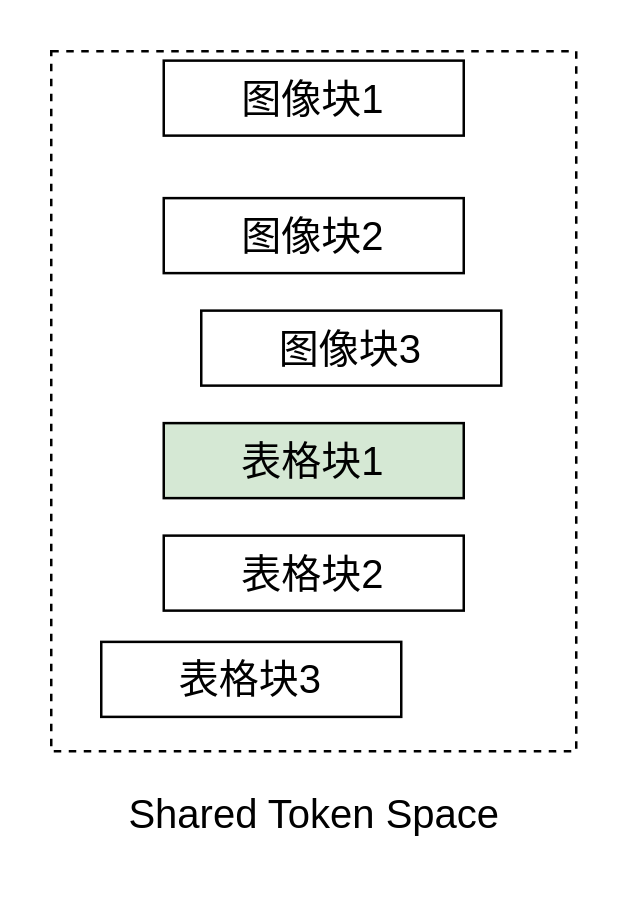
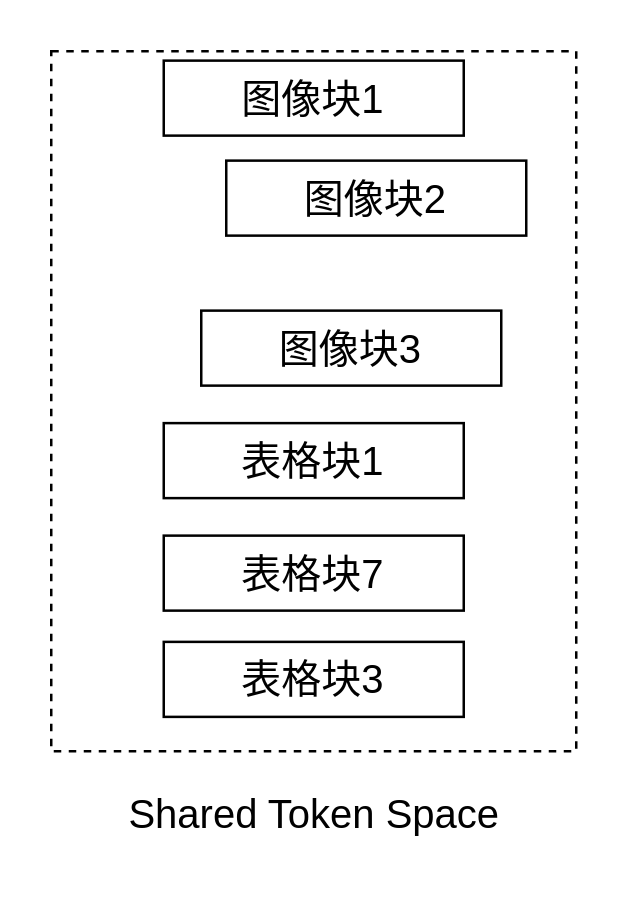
(314, 236) -> (376, 198)
(314, 461) -> (314, 461)
(314, 574) -> (314, 574)
(251, 679) -> (314, 679)
